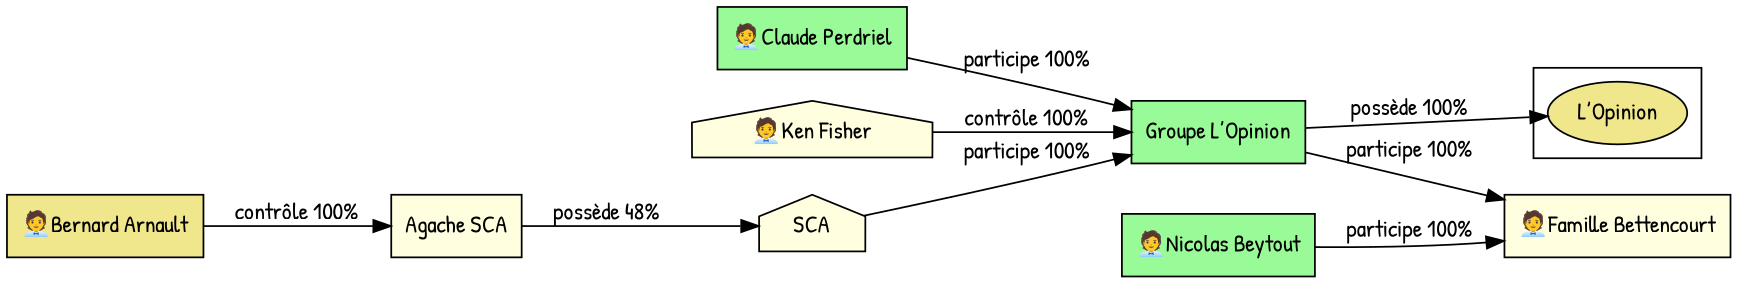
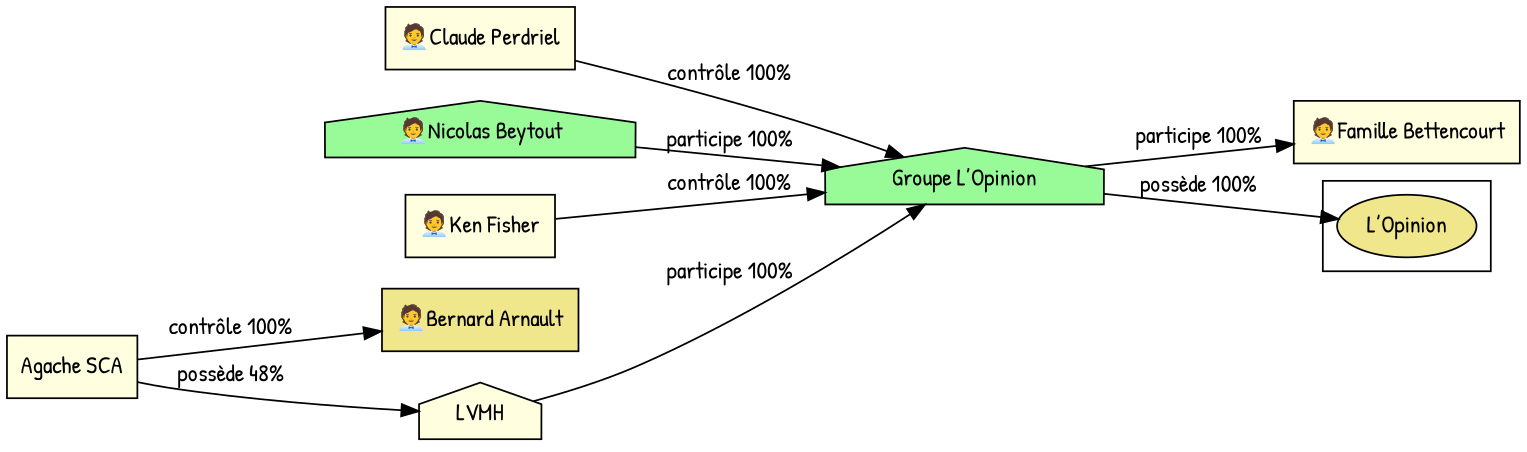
(812, 38) -> (480, 38)
(1027, 60) -> (730, 74)
(812, 132) -> (480, 226)
(1218, 132) -> (965, 179)
(288, 226) -> (251, 346)
(812, 226) -> (480, 414)
(1218, 245) -> (480, 132)
(1401, 246) -> (729, 156)
